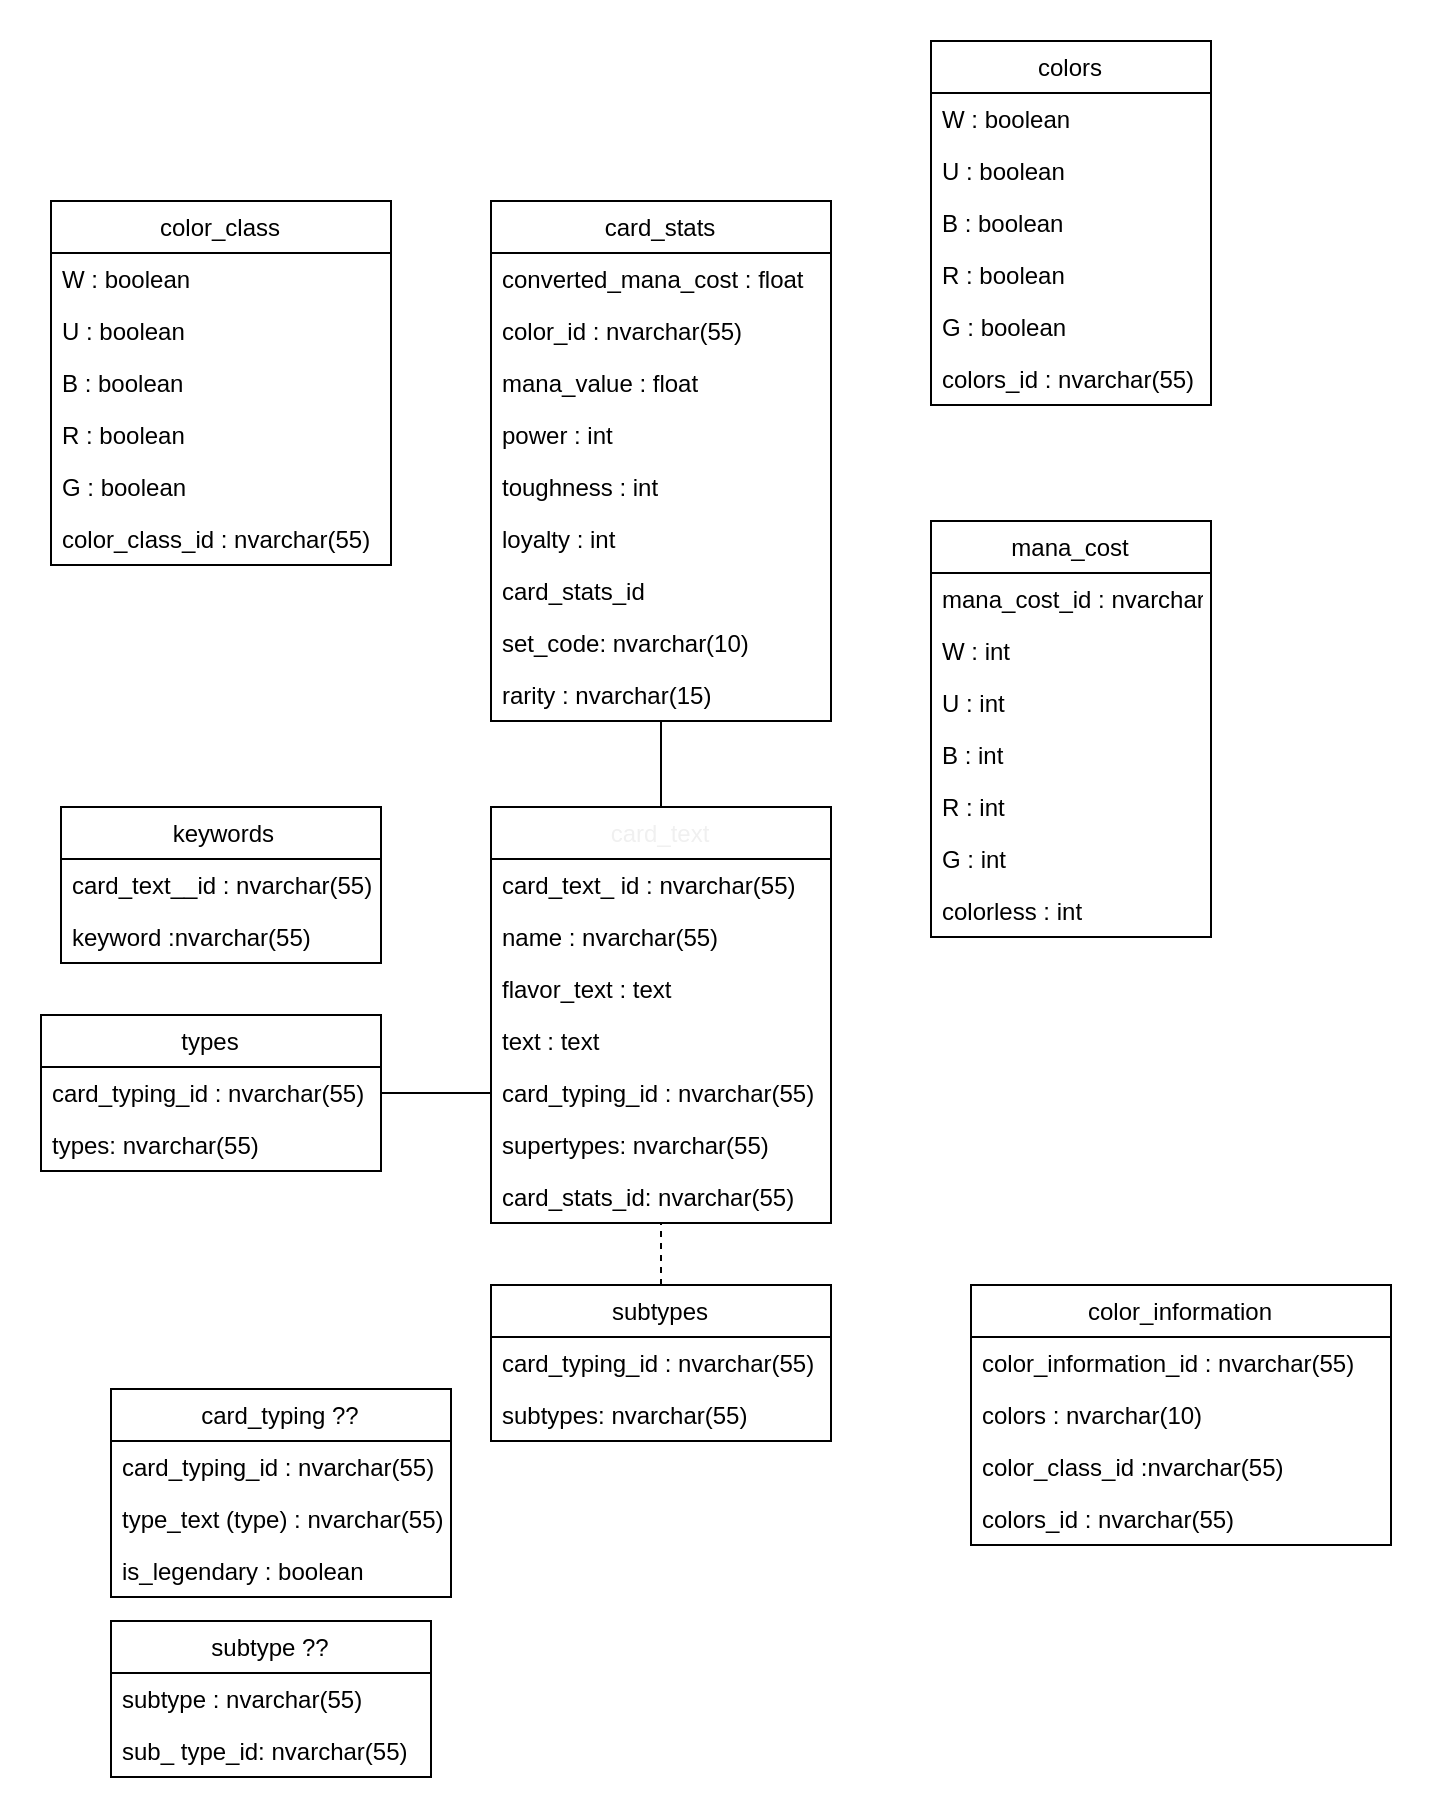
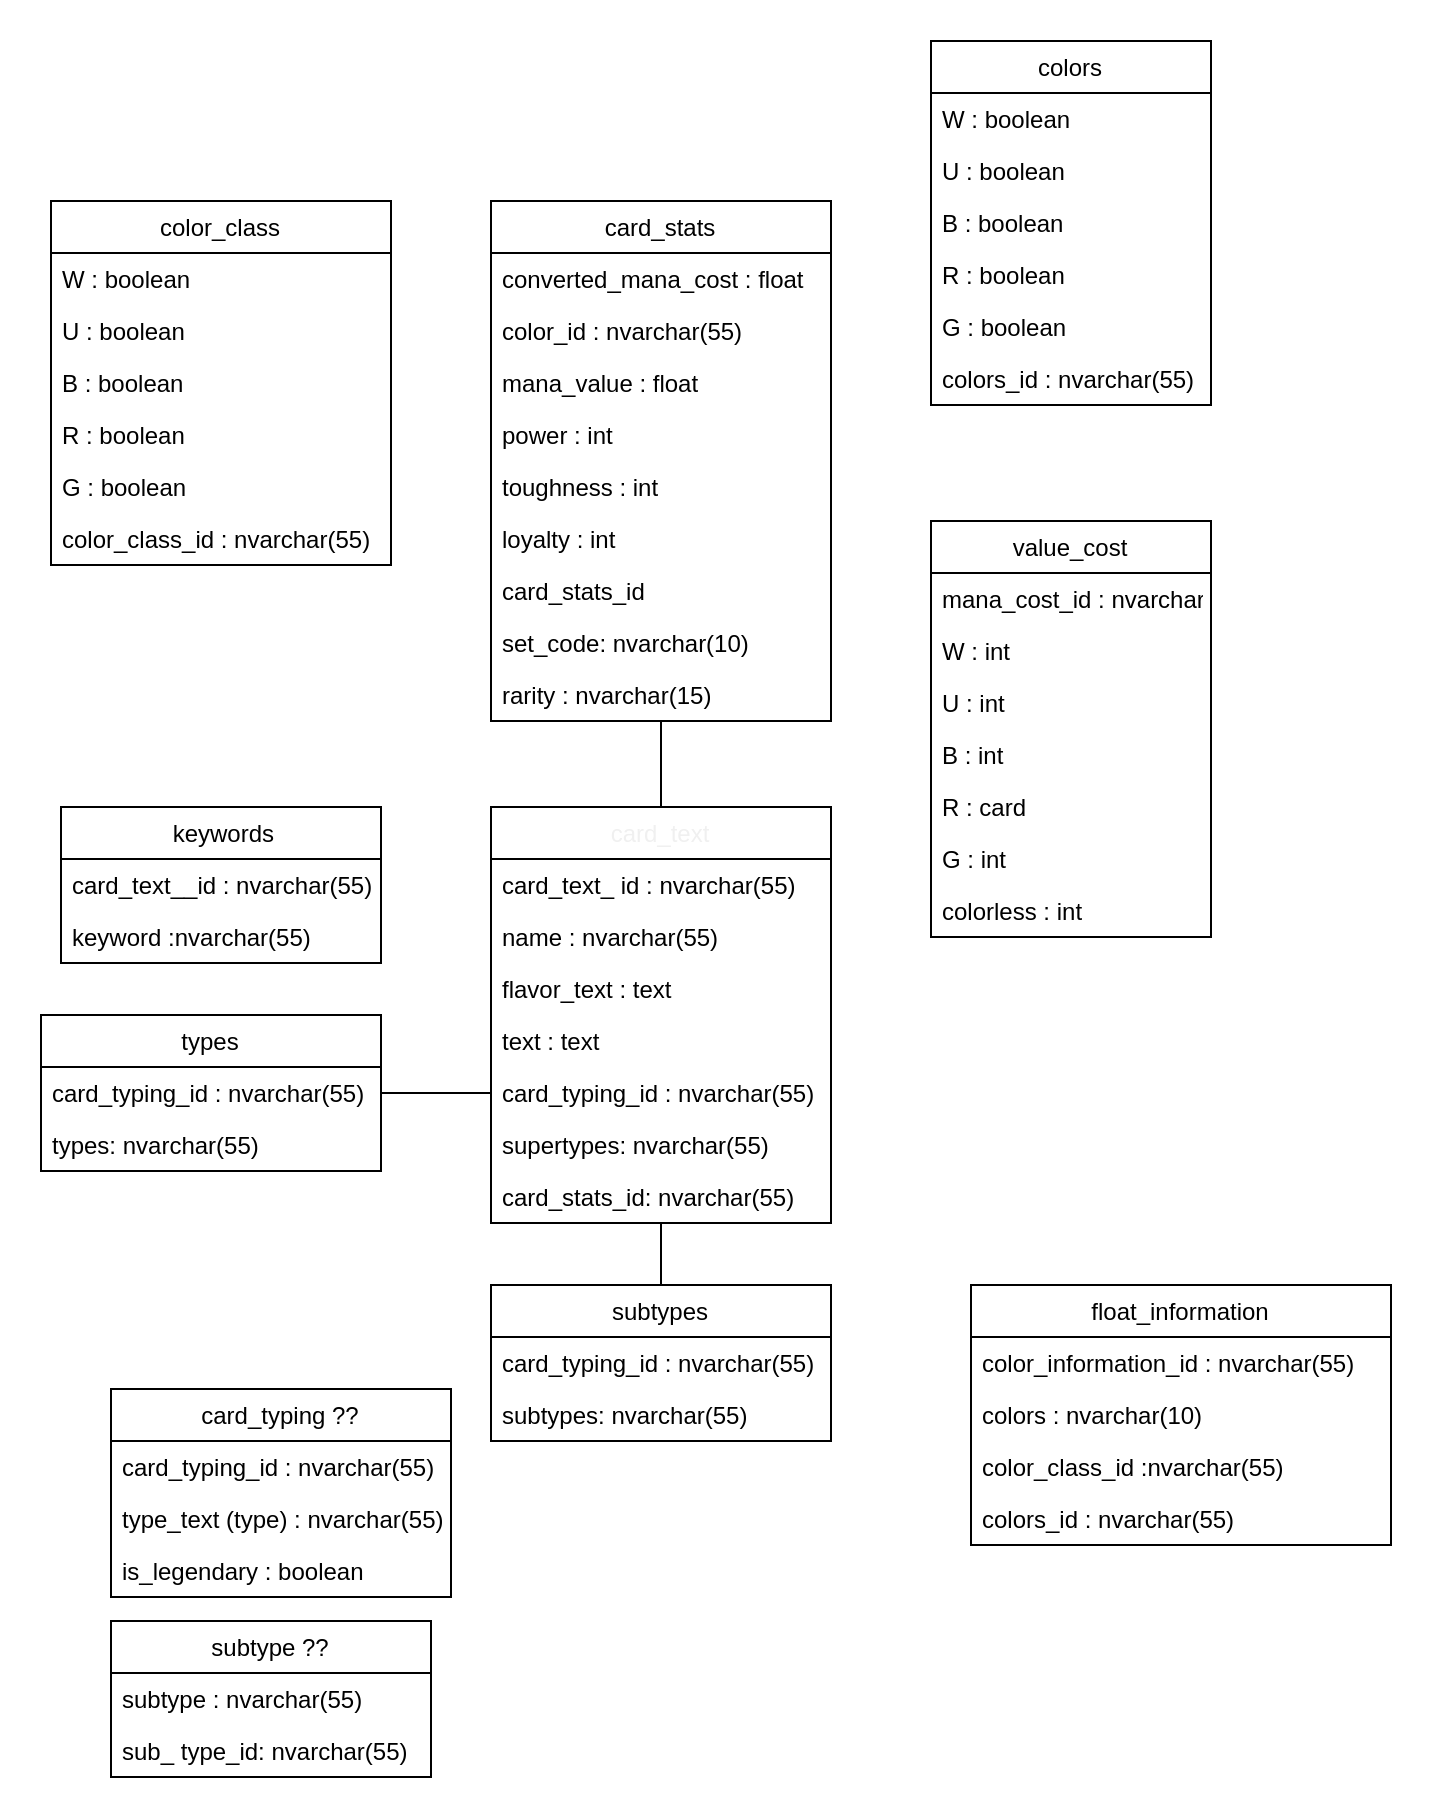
(1070, 548) -> (1070, 548)
(977, 808) -> (986, 808)
(661, 1252) -> (661, 1252)
(1180, 1312) -> (1180, 1312)
